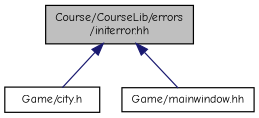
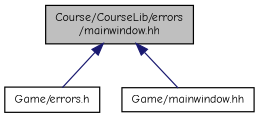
(120, 25) -> (120, 25)
(52, 100) -> (52, 100)
